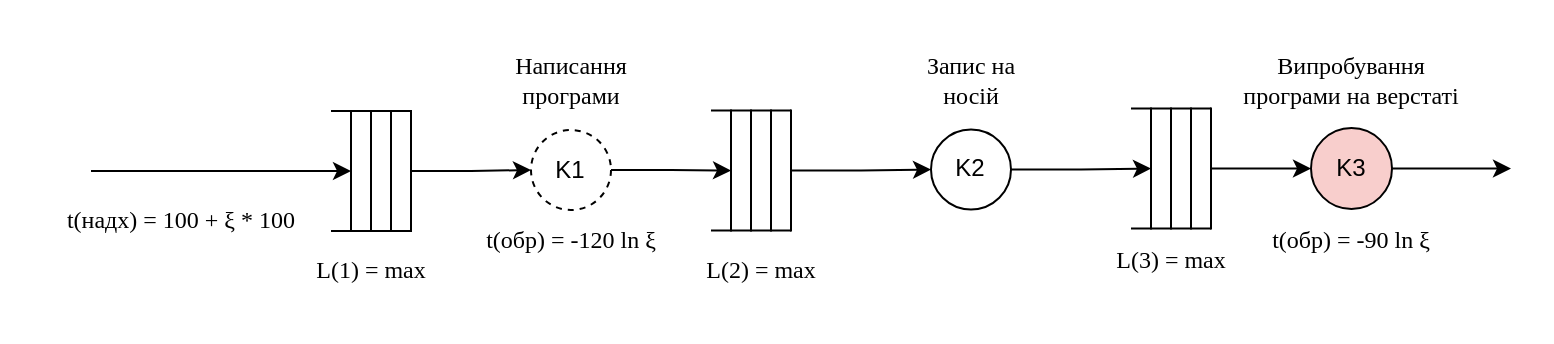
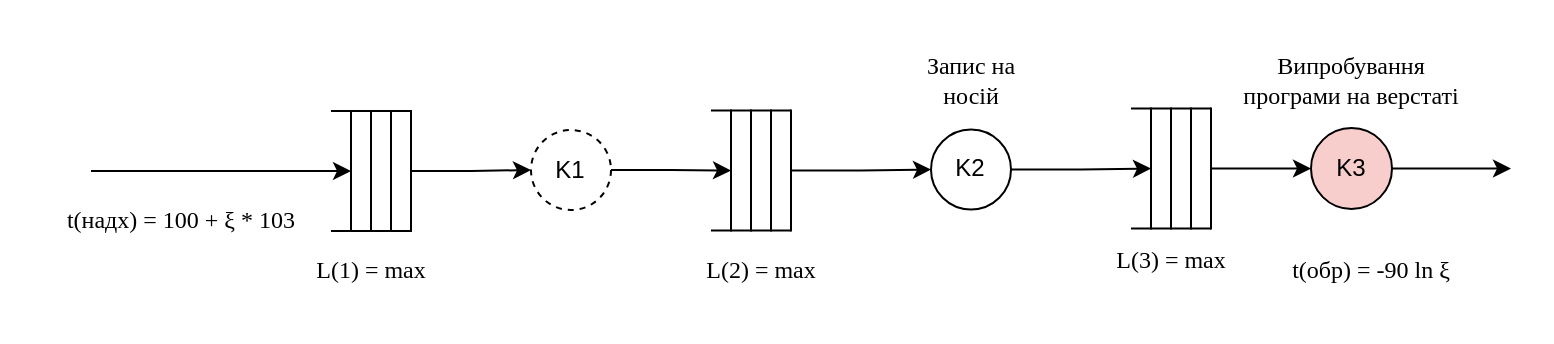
(571, 81) -> none
(182, 221) -> (182, 221)
(571, 240) -> none
(1352, 240) -> (1372, 270)
